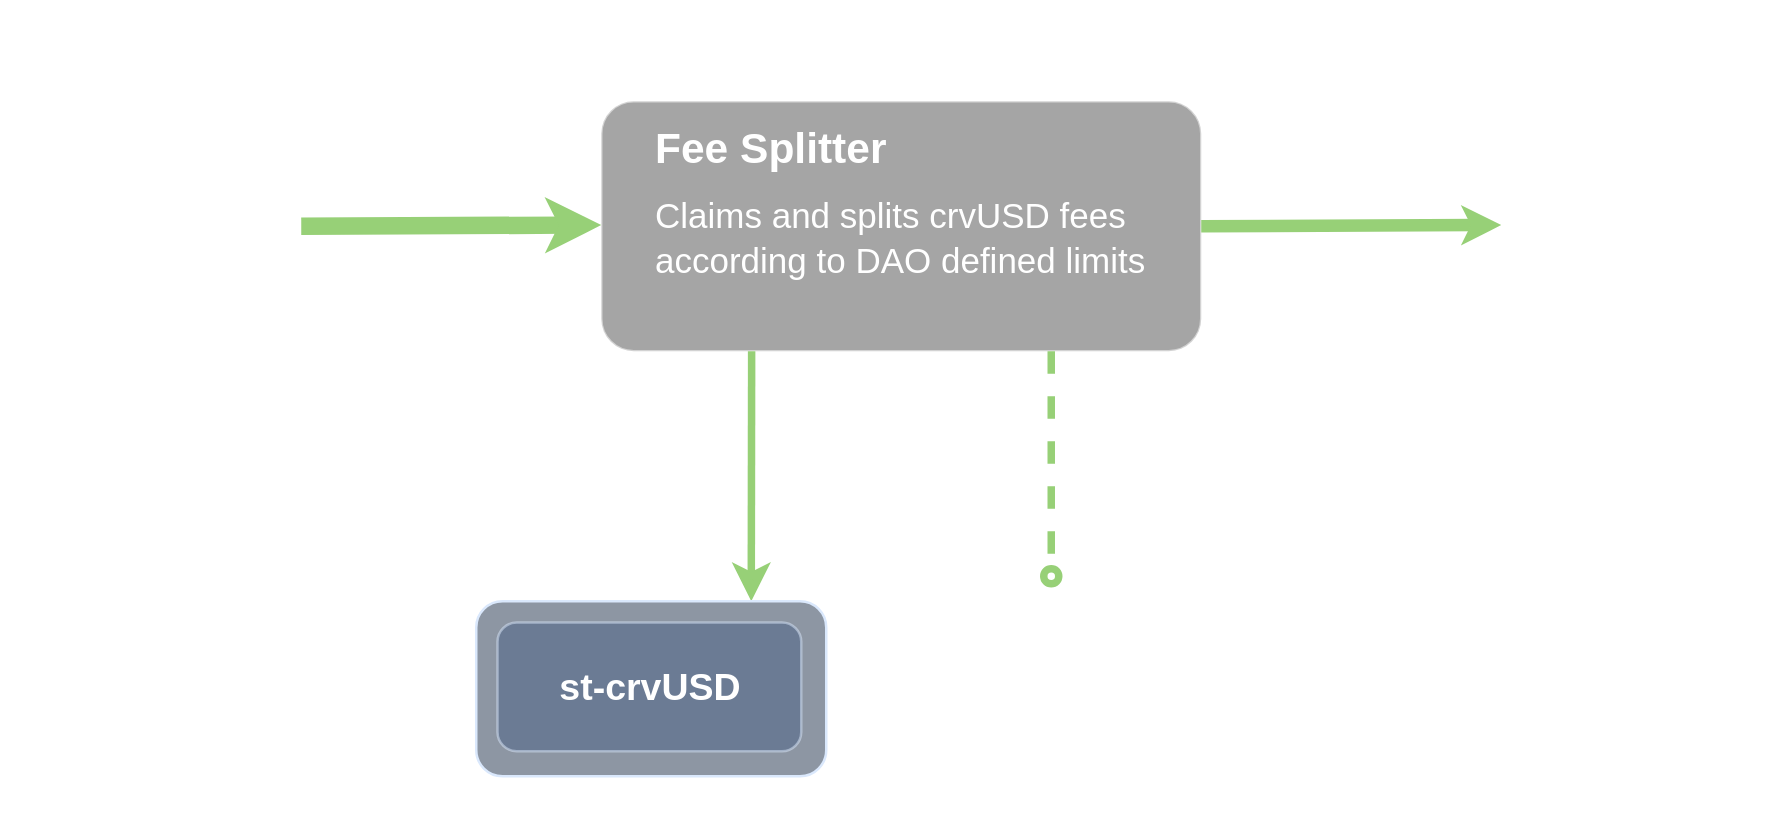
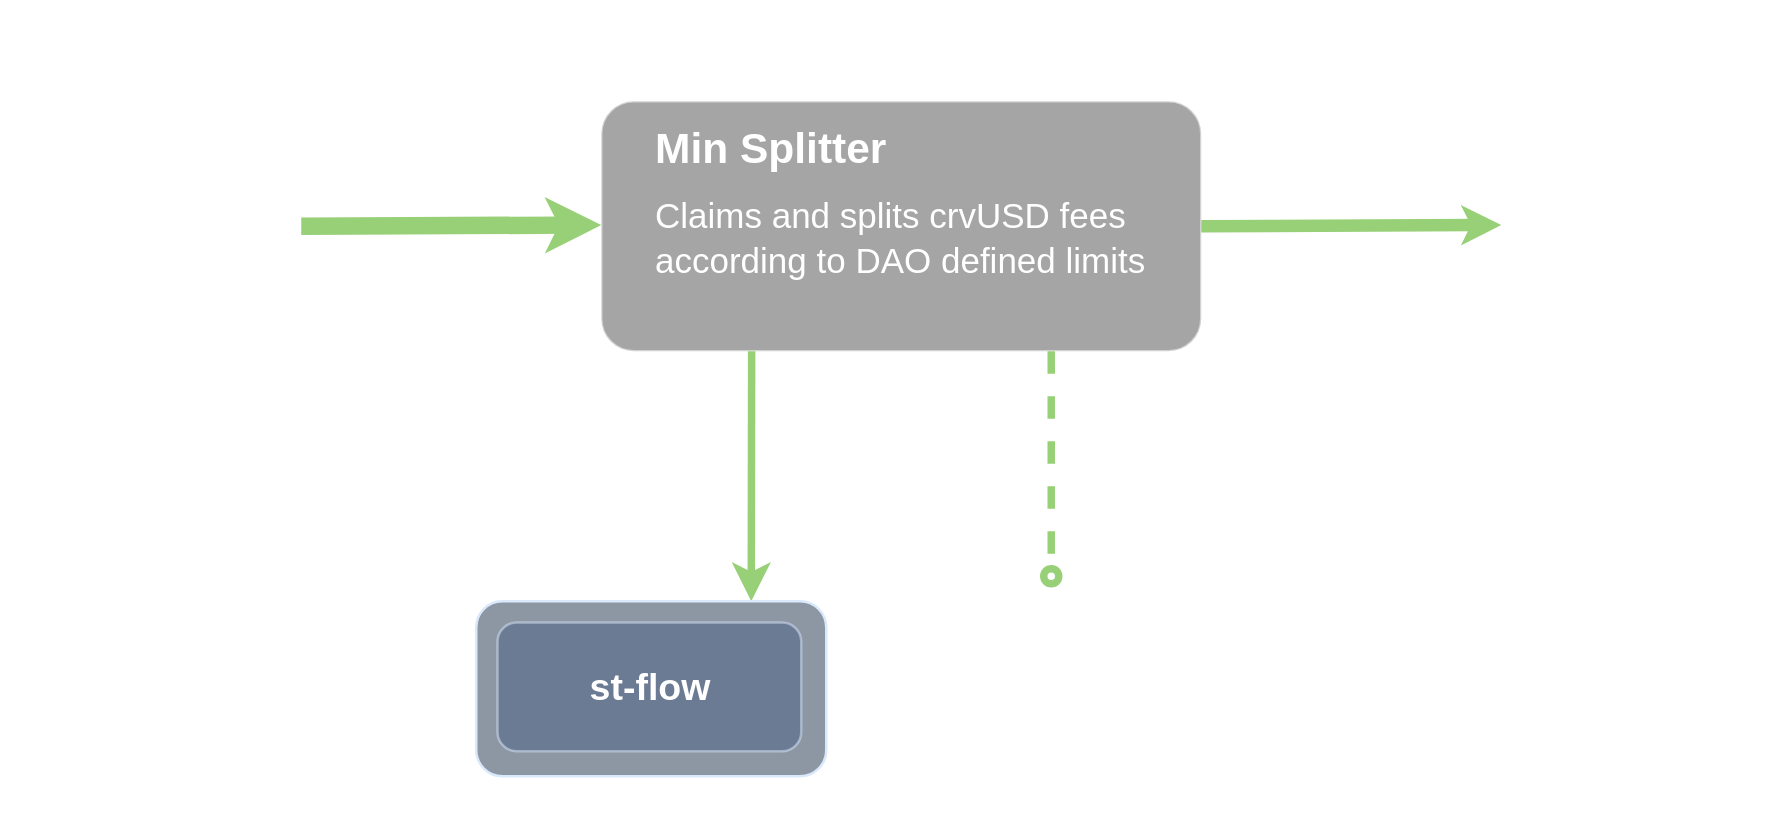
(782, 151) -> (777, 151)
(651, 686) -> (651, 686)
